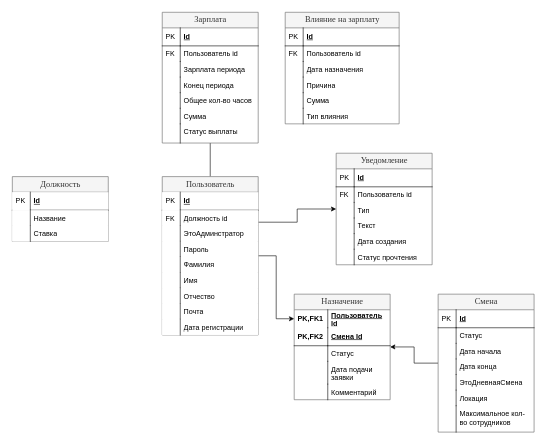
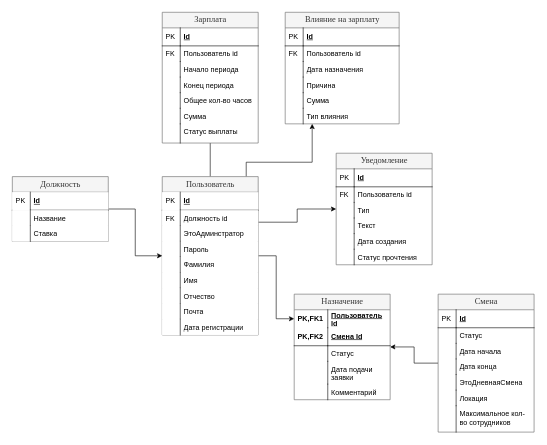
(215, 70) -> (211, 70)
none -> (246, 162)
none -> (135, 255)
